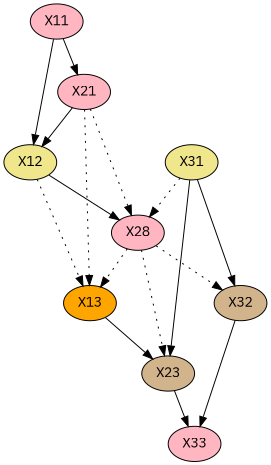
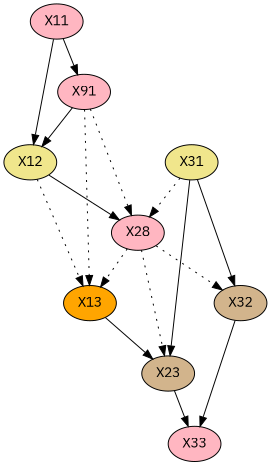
(84, 92) -> (84, 92)
